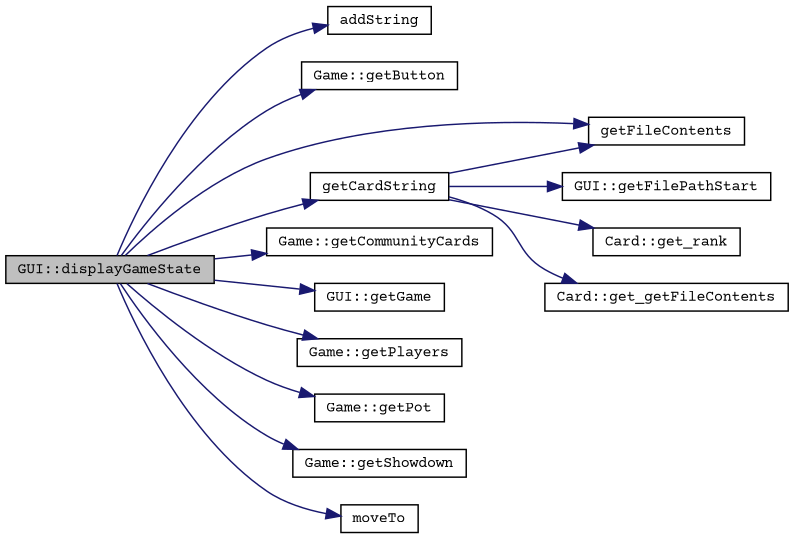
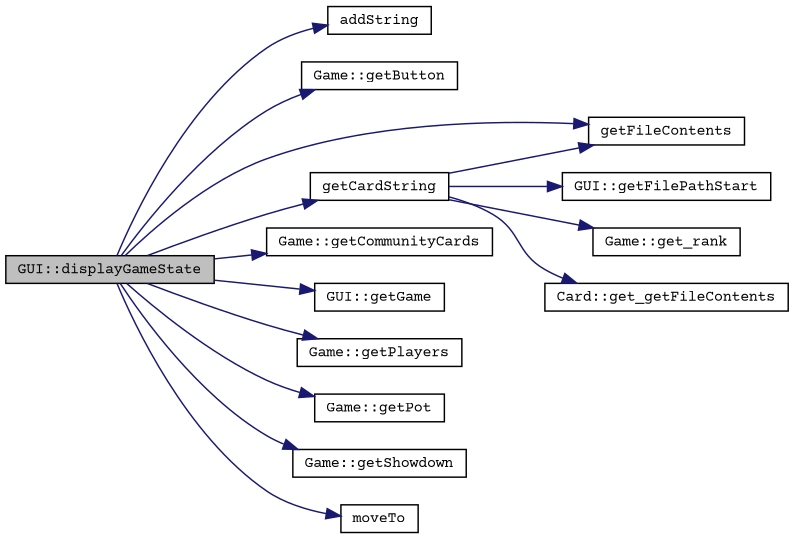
(667, 242) -> (667, 242)
